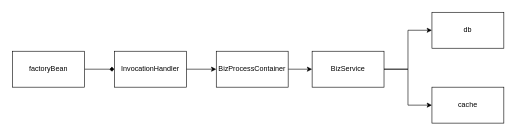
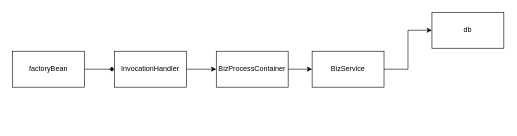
(426, 105) -> none
(468, 105) -> none
